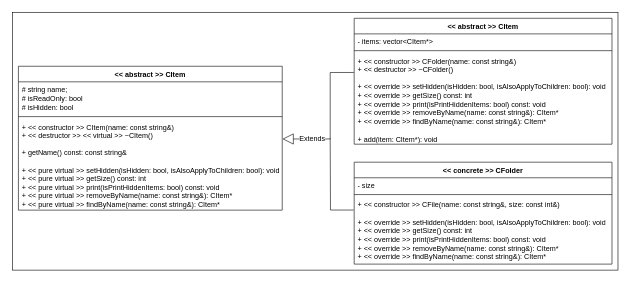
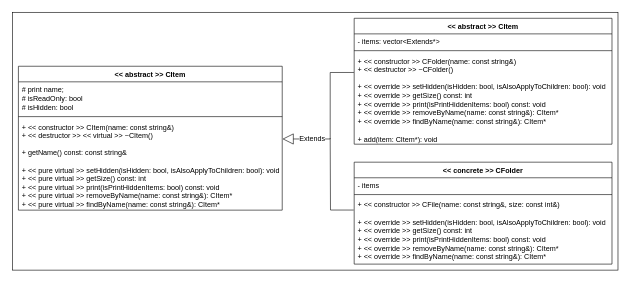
(401, 42) -> (405, 42)
(54, 99) -> (54, 99)
(368, 186) -> (370, 186)
